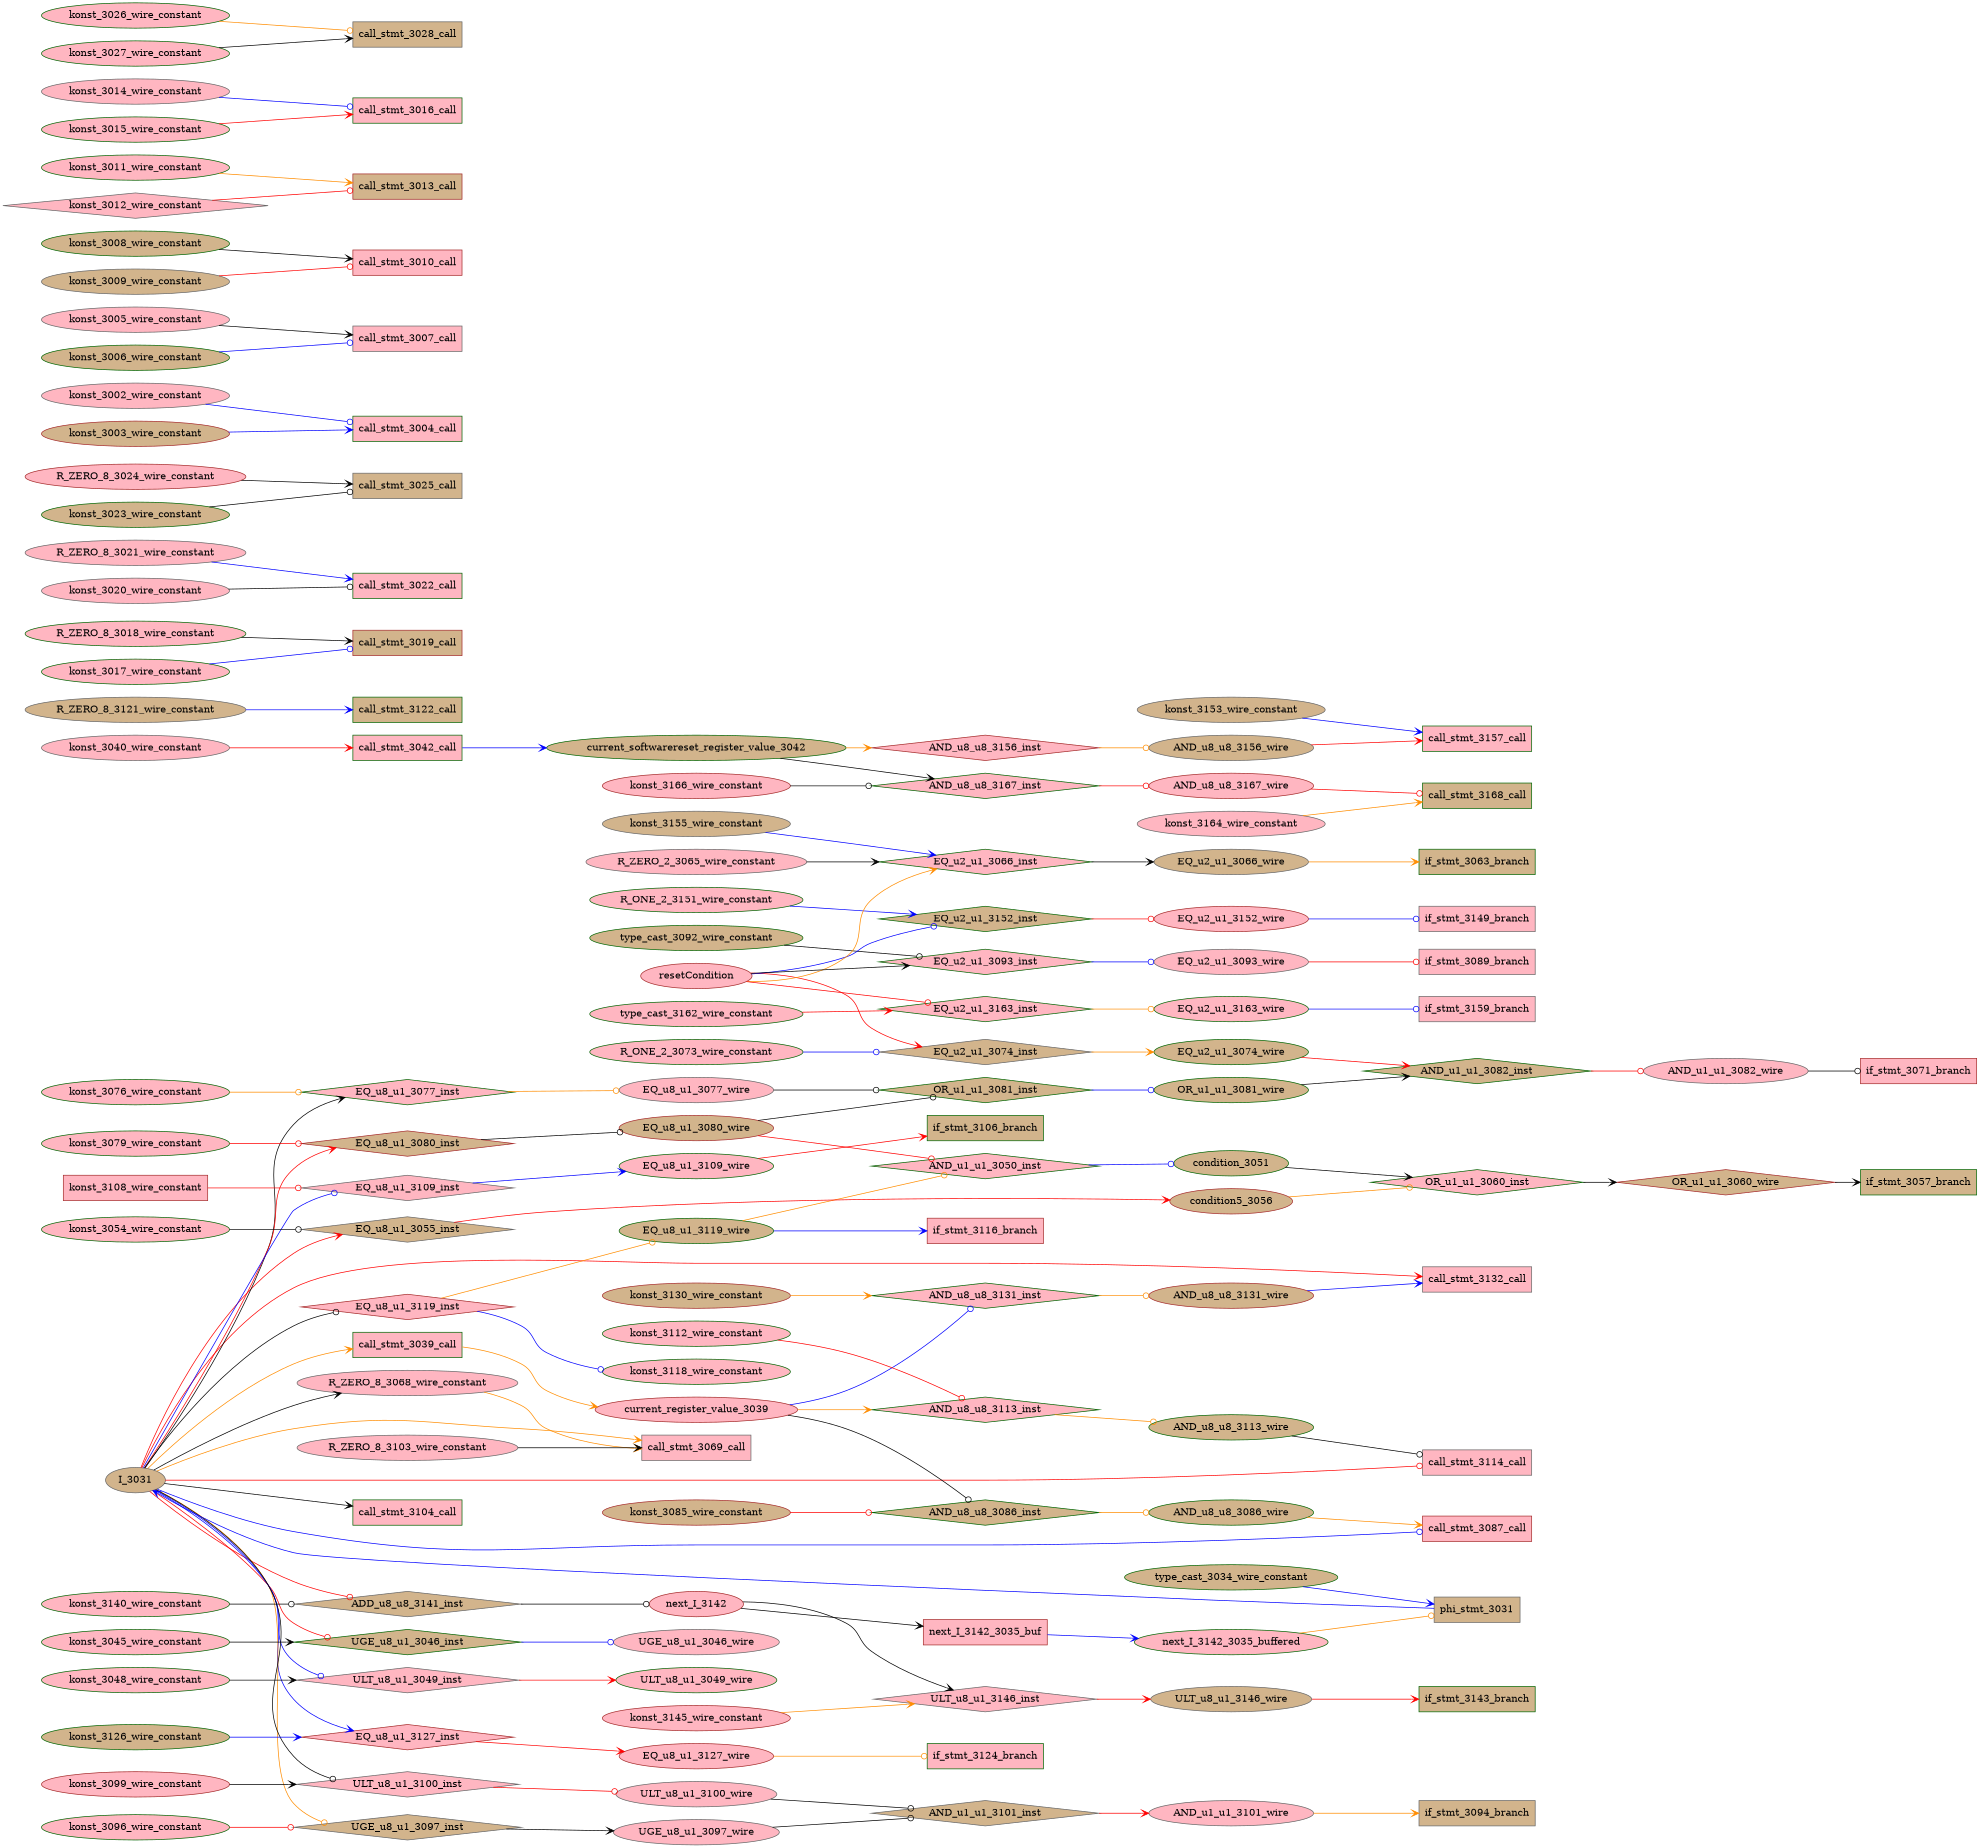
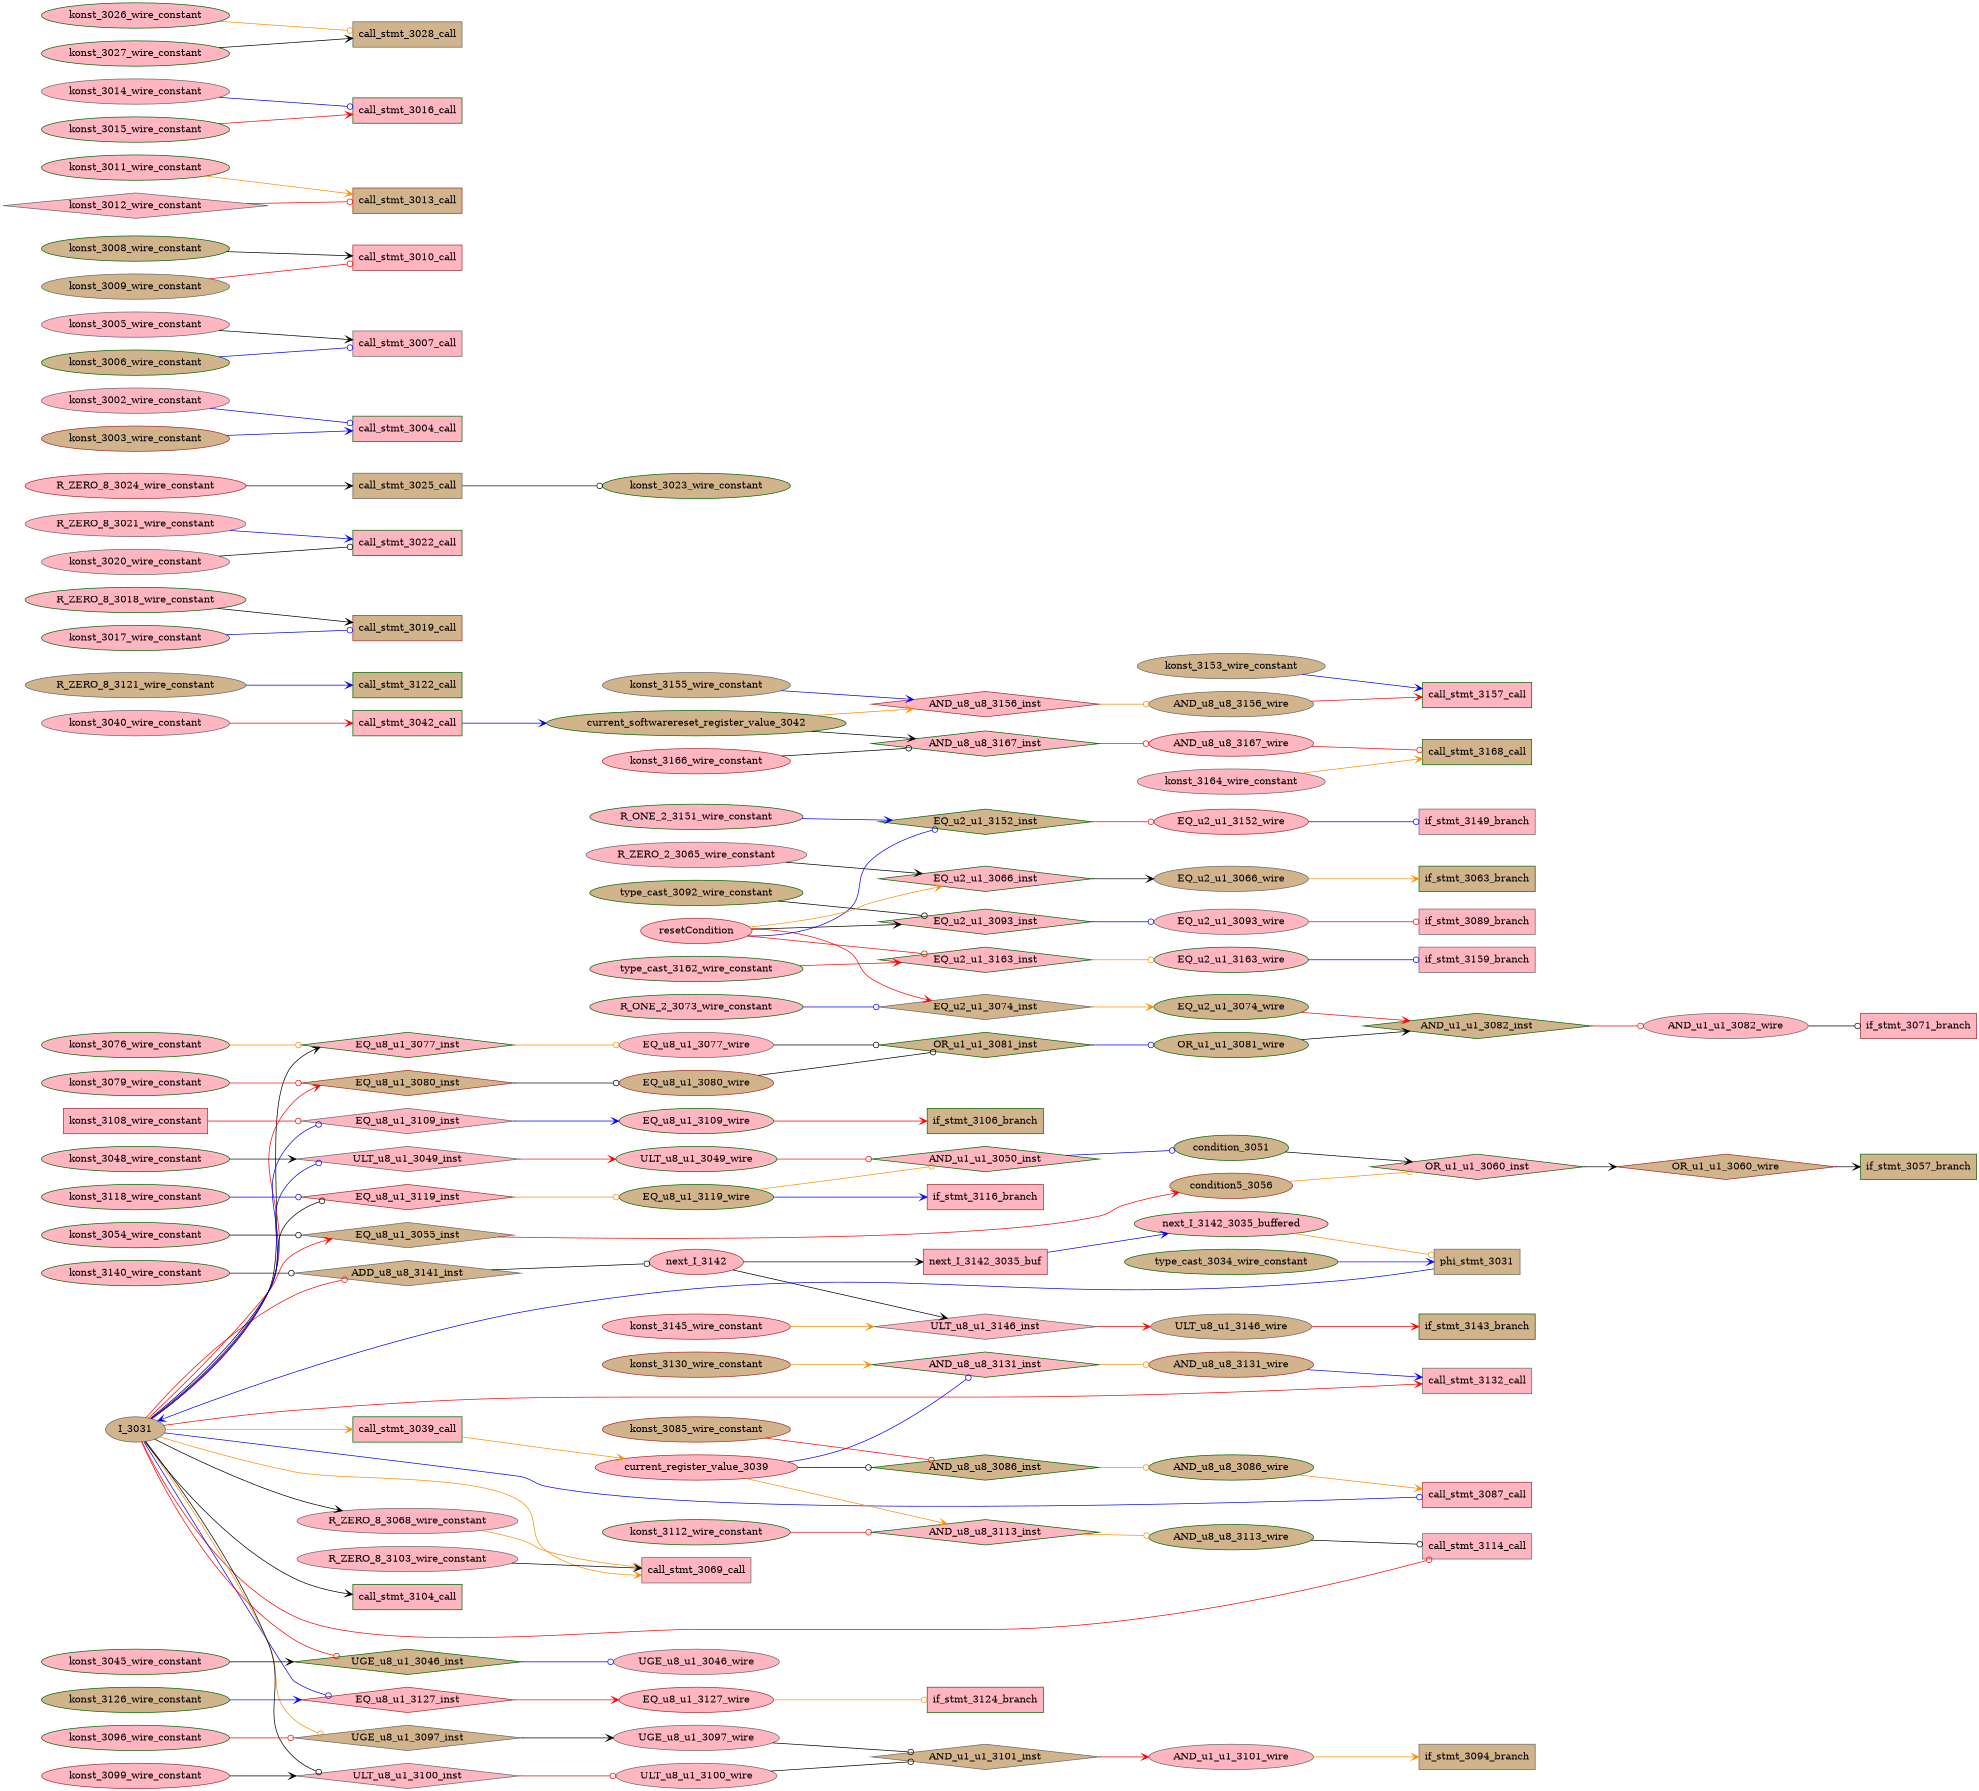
(278, 500) -> (529, 486)
(847, 843) -> (844, 695)
(826, 1145) -> (821, 1159)
(536, 1342) -> (262, 1197)
(275, 1600) -> (227, 1577)
